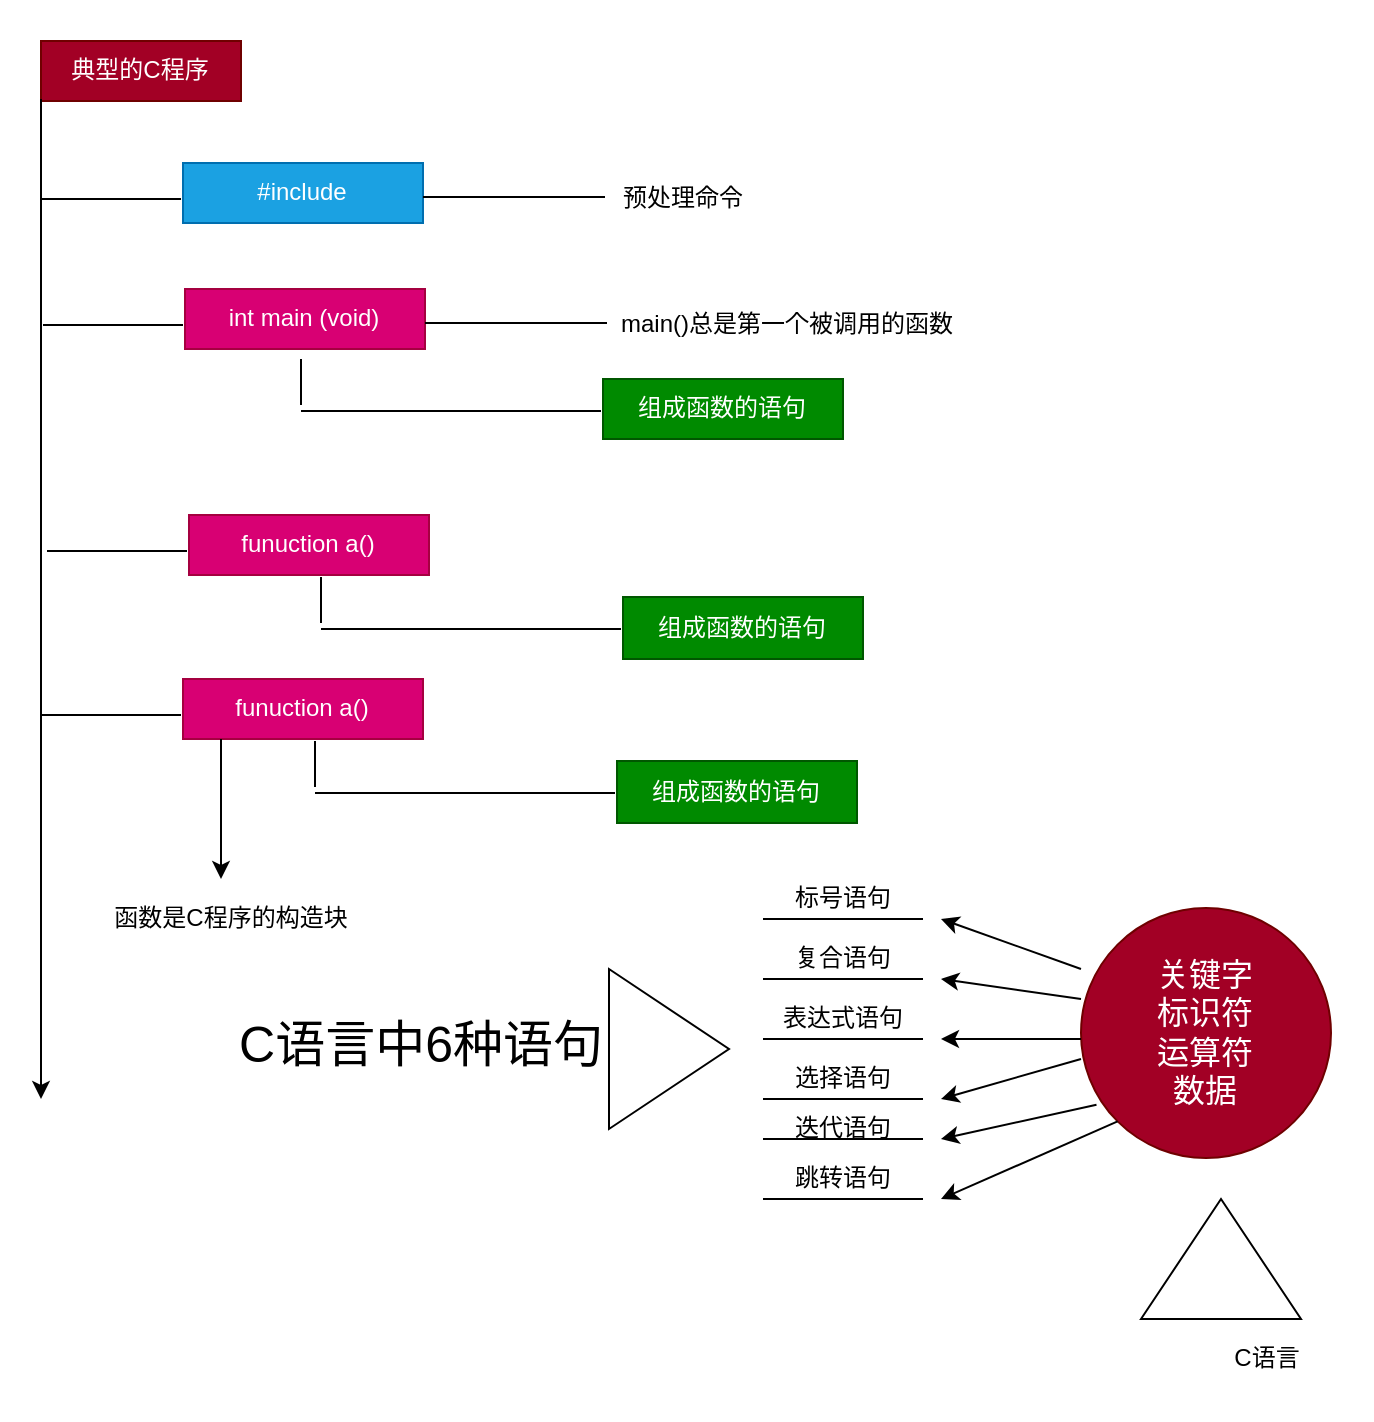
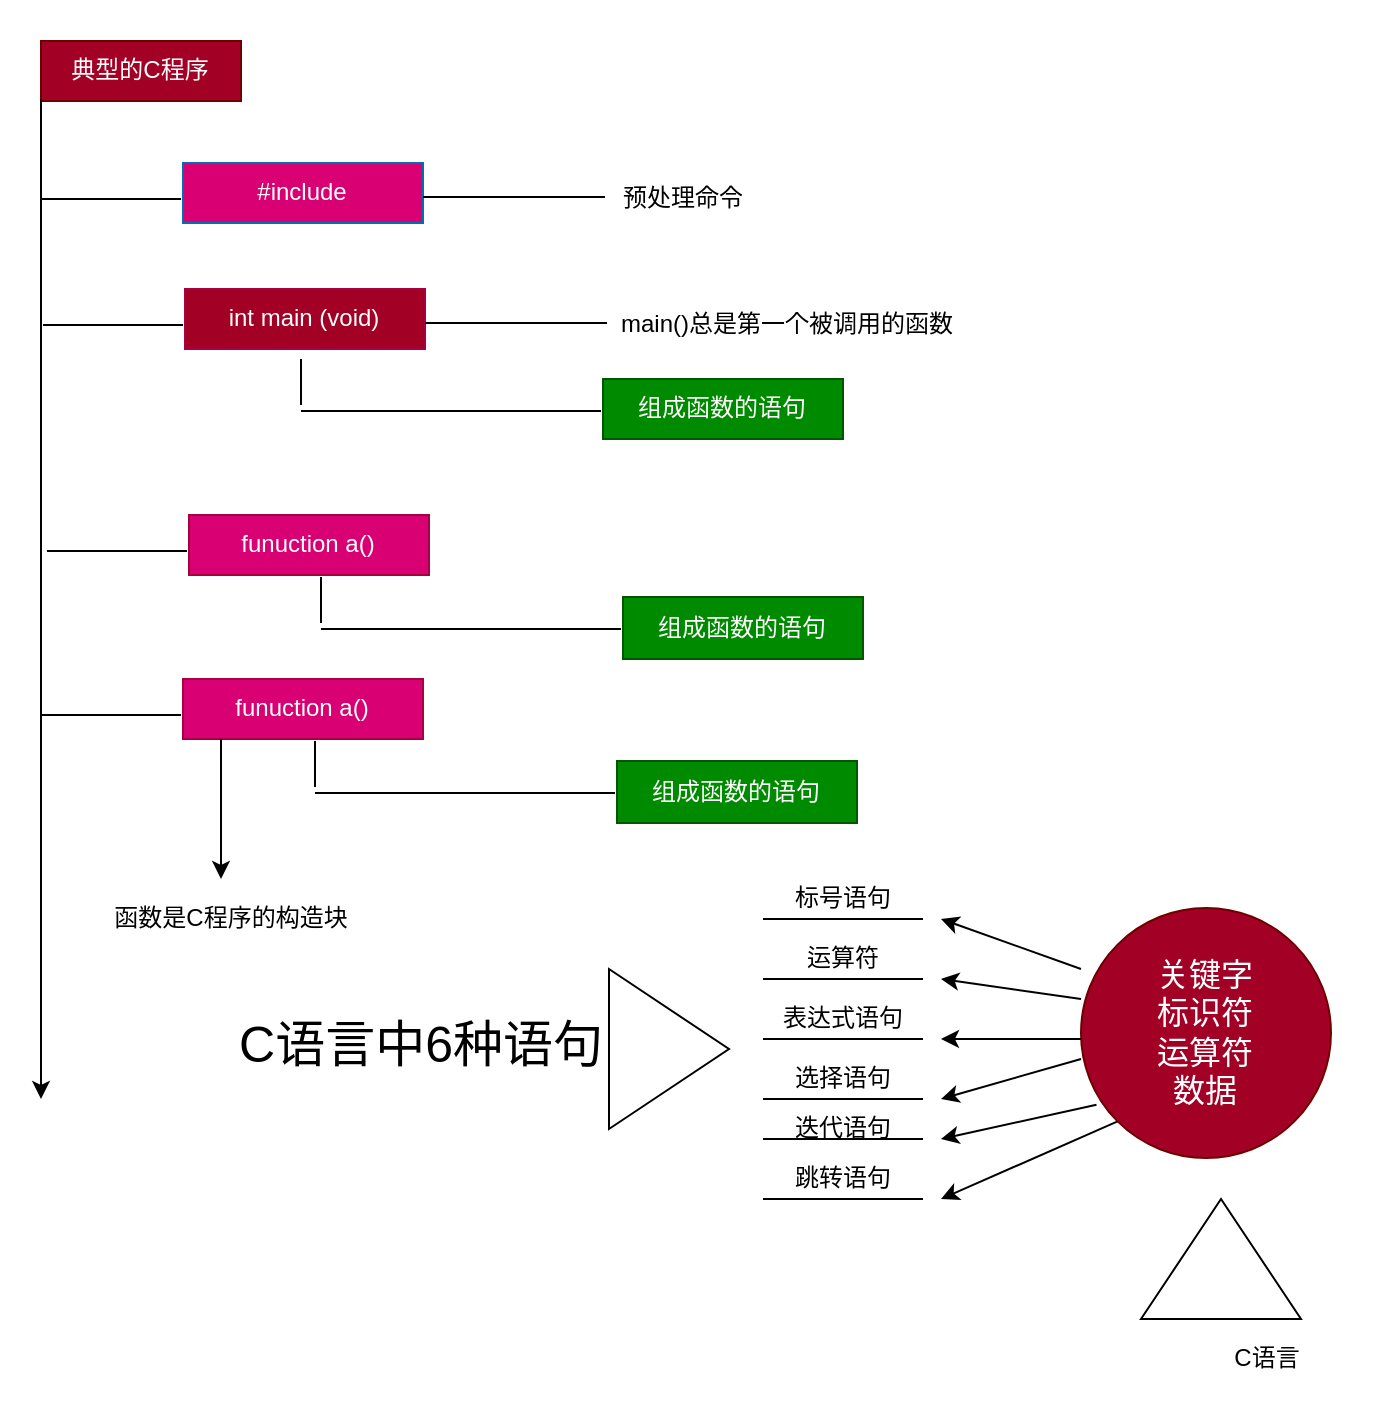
(303, 193) -> (303, 193)
(305, 319) -> (305, 319)
(844, 959) -> (844, 959)
